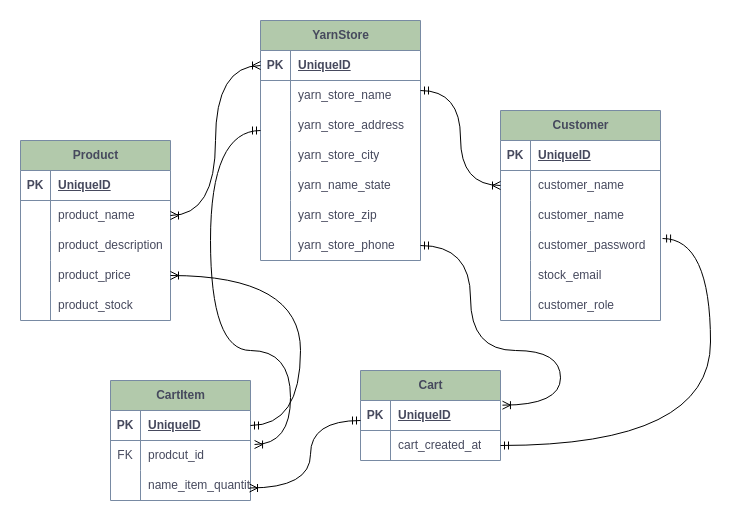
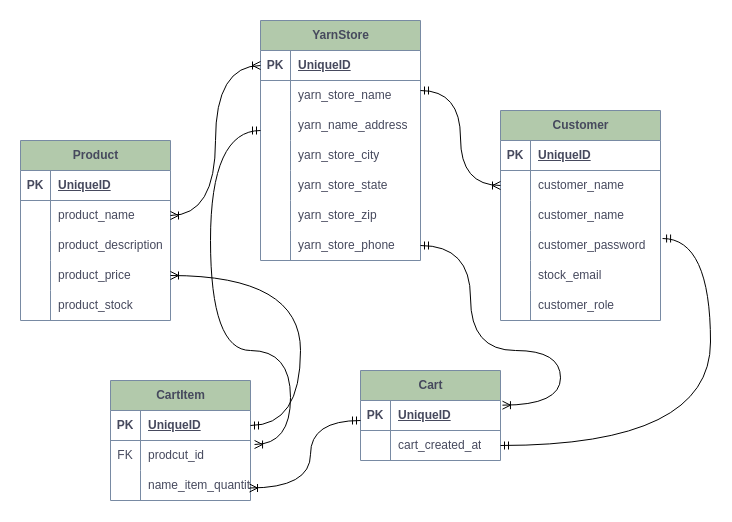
(359, 126) -> (356, 126)
(349, 186) -> (352, 186)
